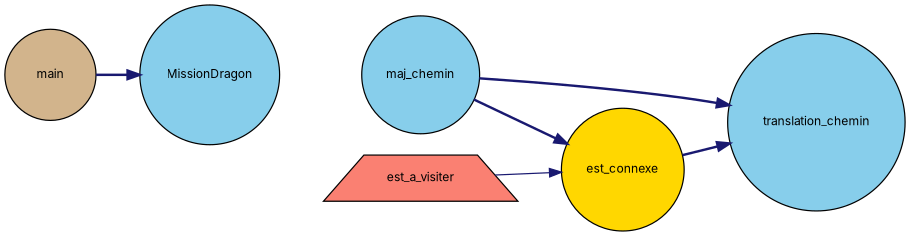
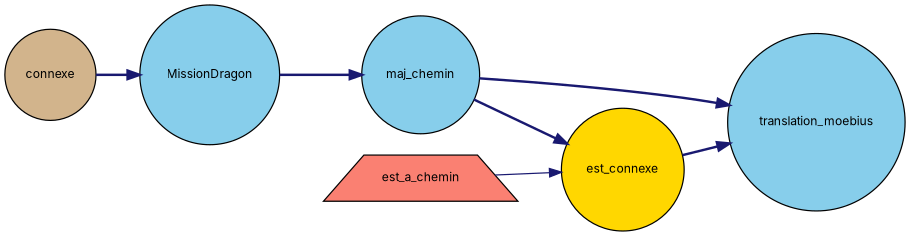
(50, 75) -> (50, 75)
none -> (315, 75)
(816, 122) -> (816, 122)
(421, 178) -> (421, 178)
